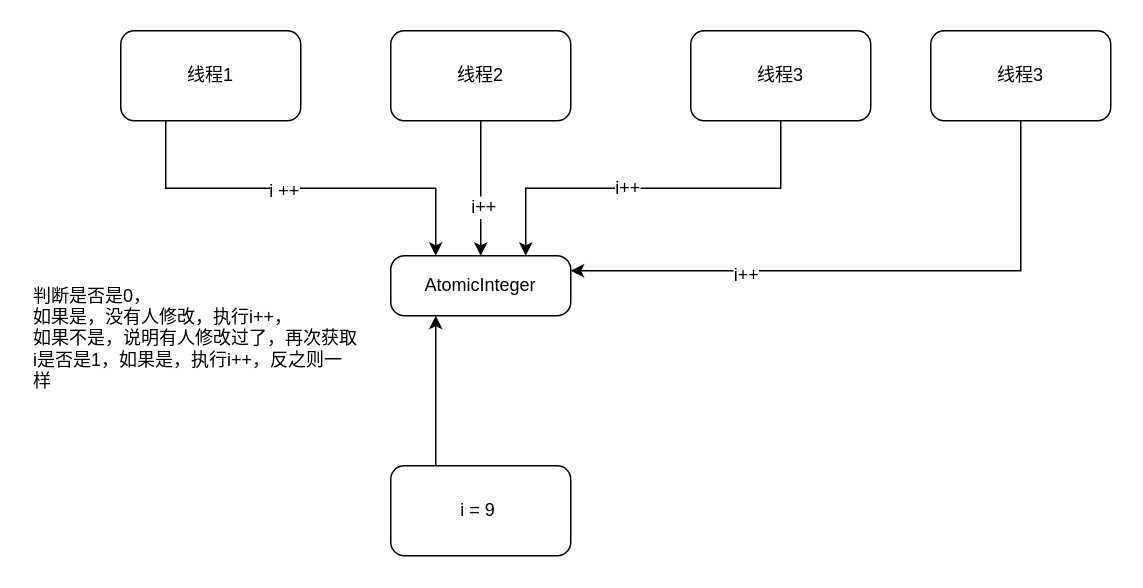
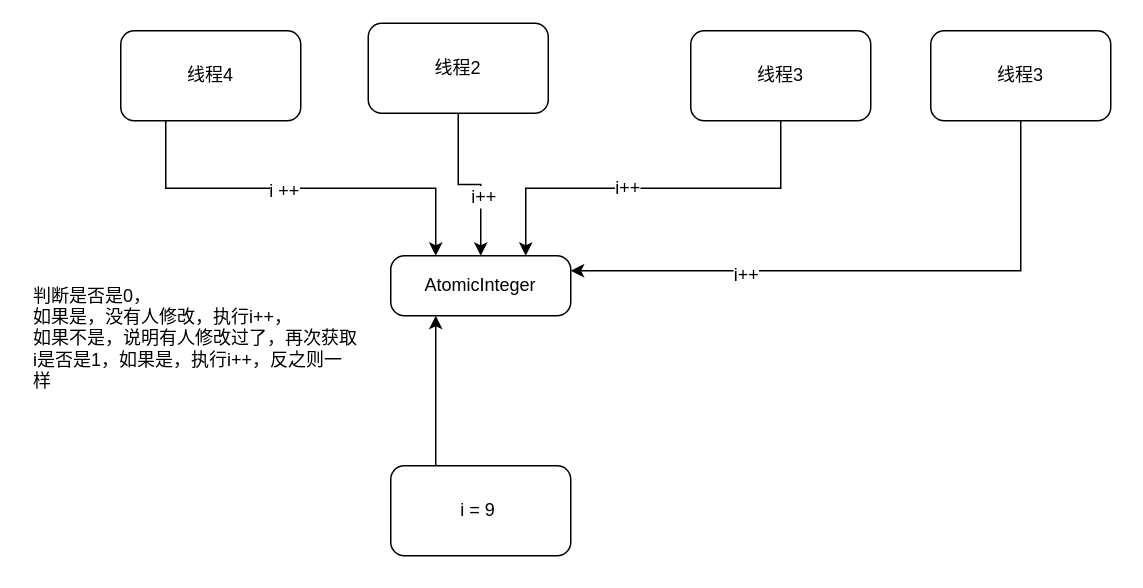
(211, 76) -> (211, 76)
(481, 76) -> (458, 68)
